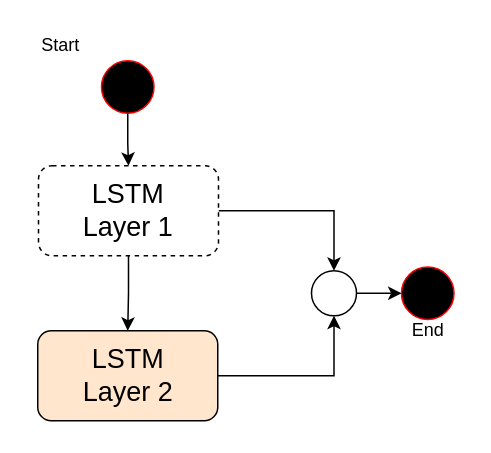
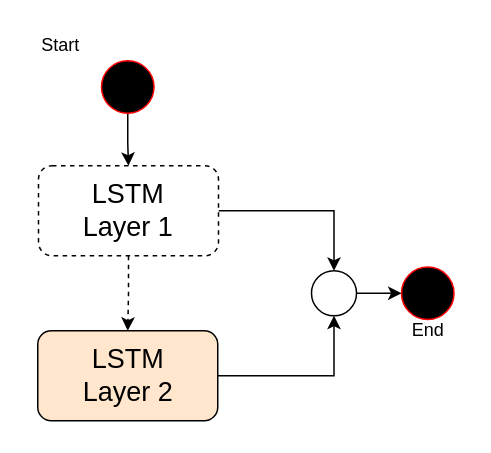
(128, 288) -> (128, 288)
